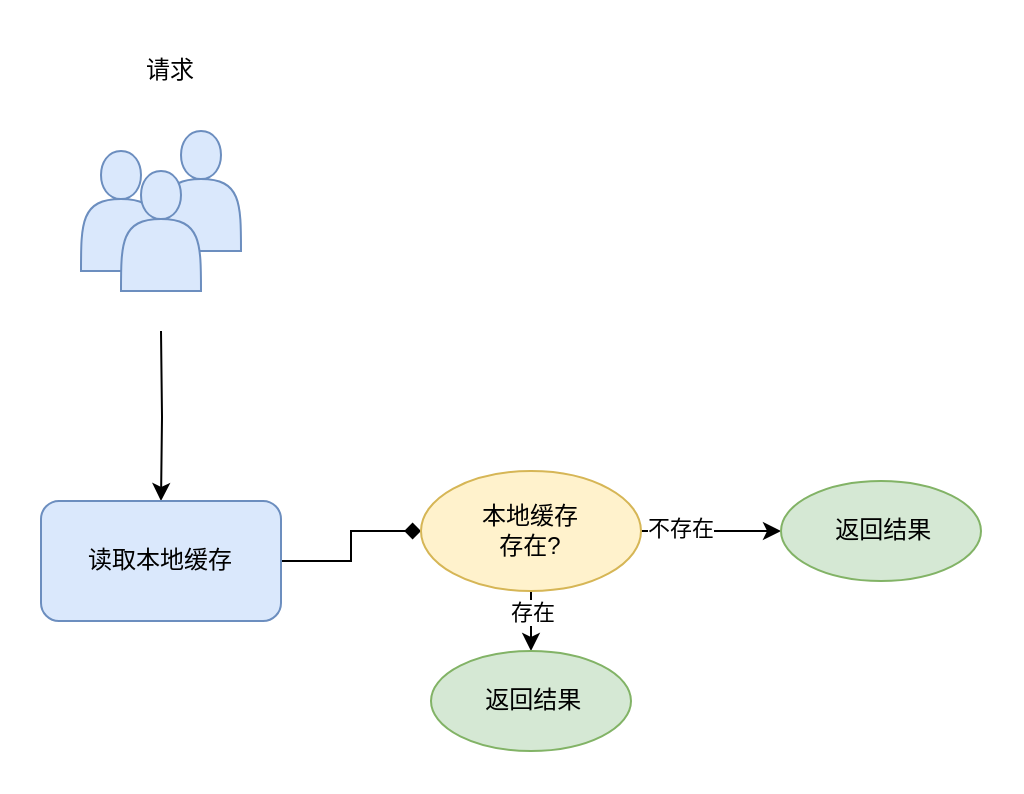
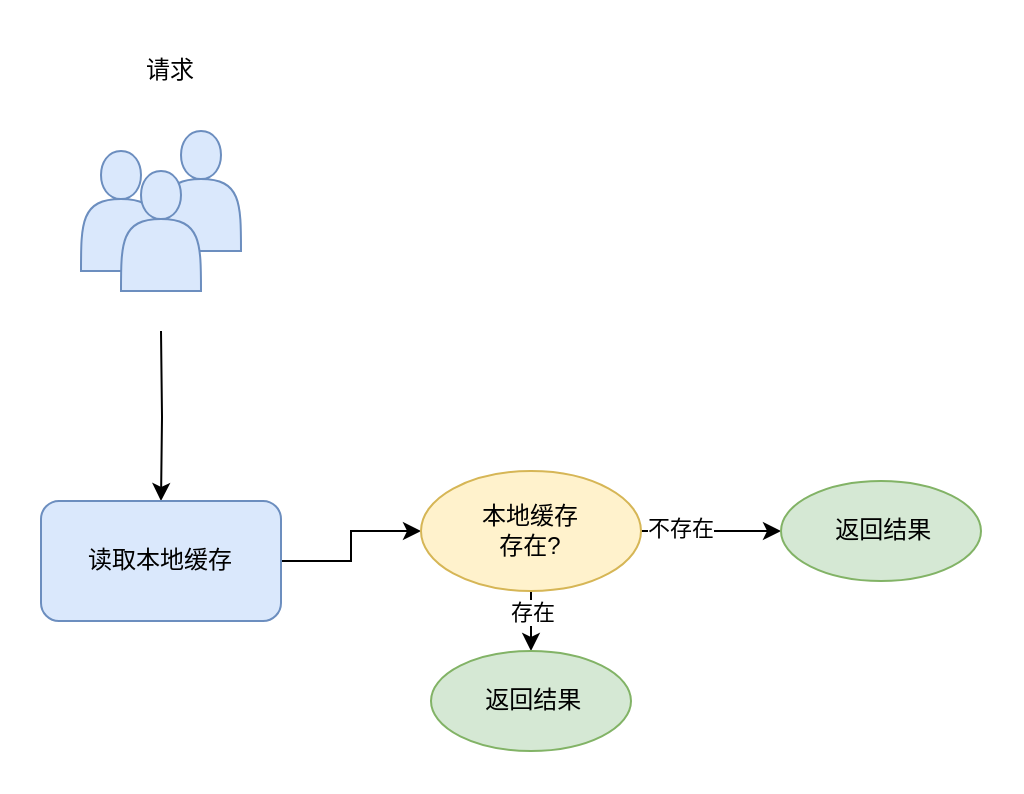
(404, 531) -> (405, 531)
